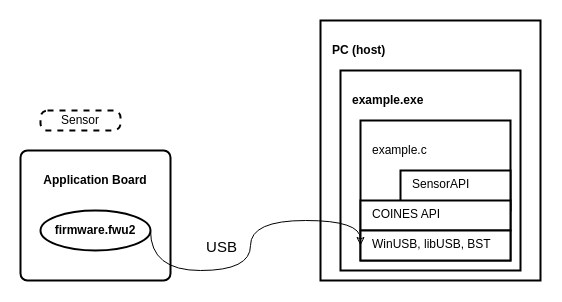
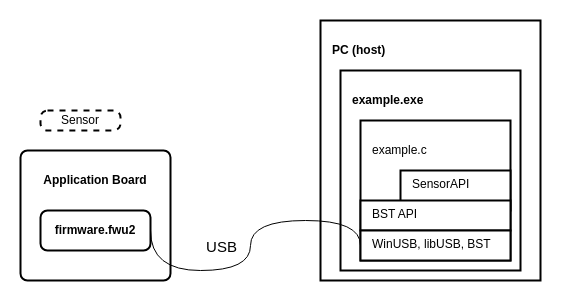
(405, 215) -> (394, 215)
(347, 225) -> (348, 227)
(96, 231) -> (96, 231)
